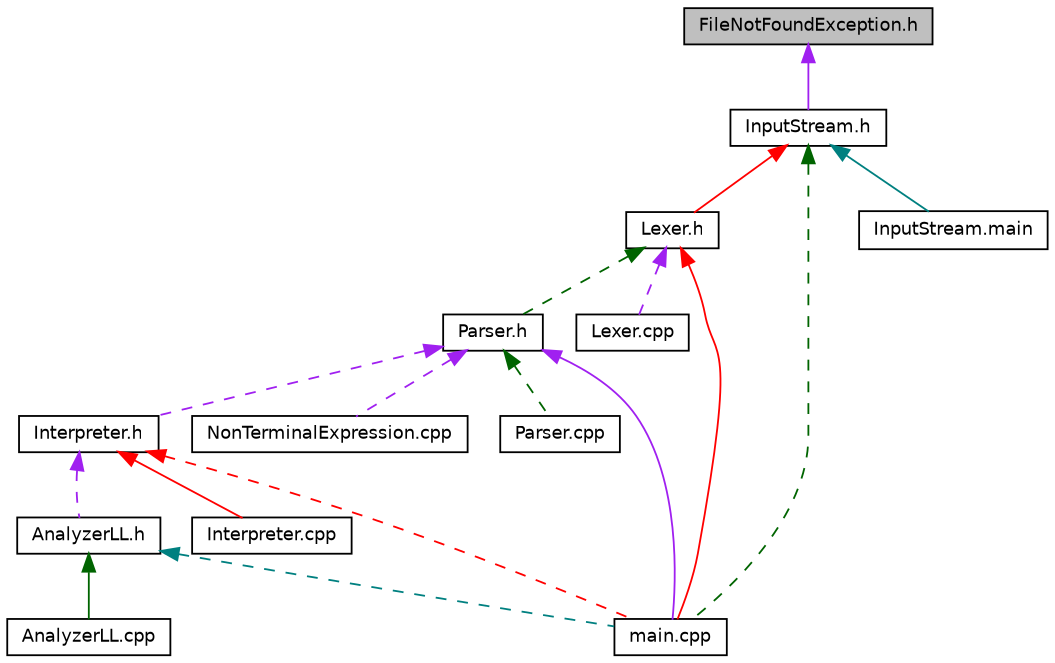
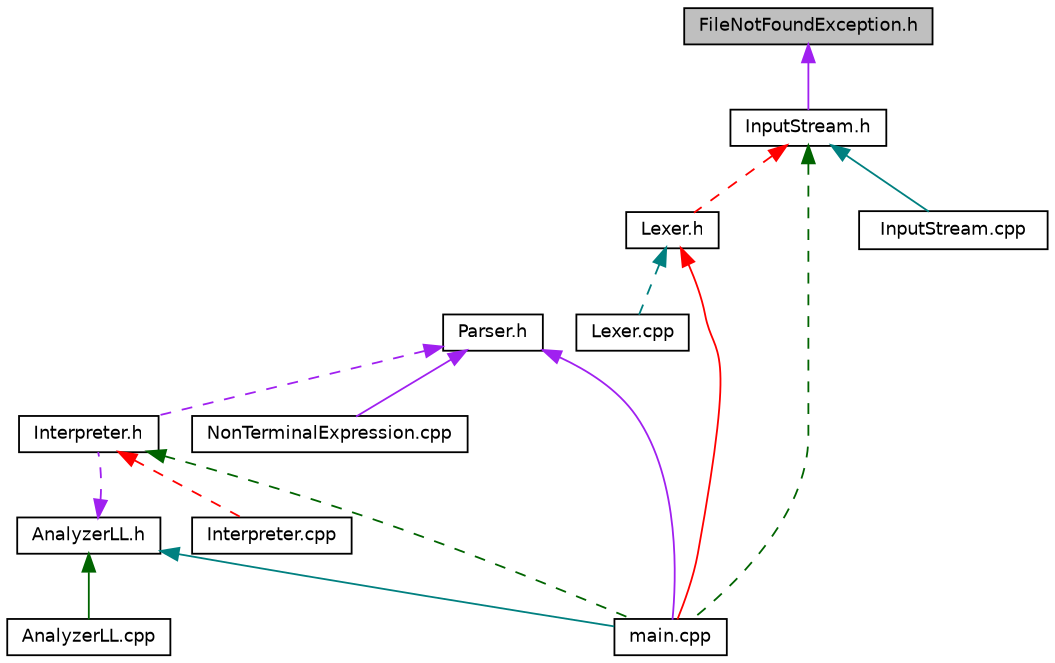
(733, 184) -> (733, 184)
(953, 230) -> (953, 230)
(575, 286) -> none
(649, 290) -> (649, 290)
(404, 388) -> (404, 388)
(560, 434) -> none
(188, 489) -> (188, 489)
(77, 494) -> (101, 476)
(402, 529) -> (402, 529)
(396, 591) -> (396, 591)
